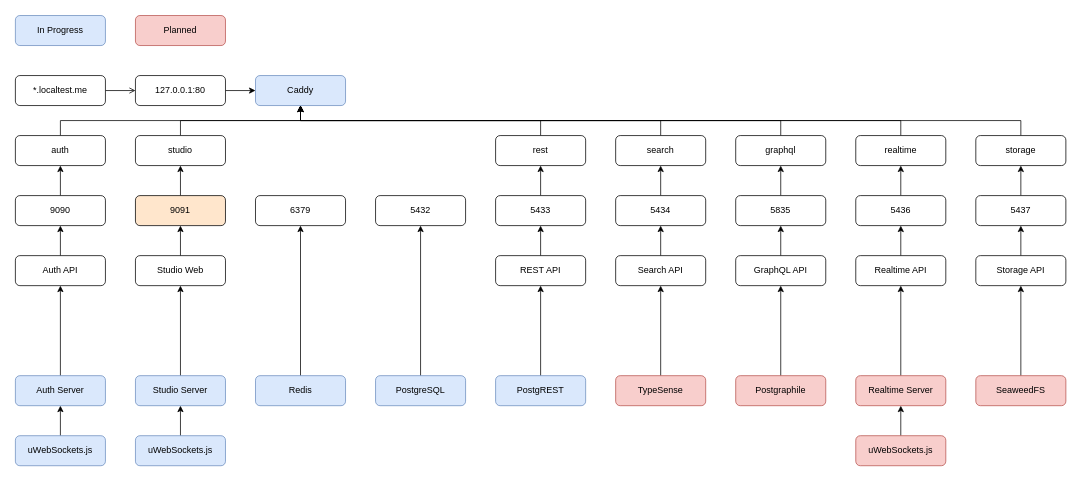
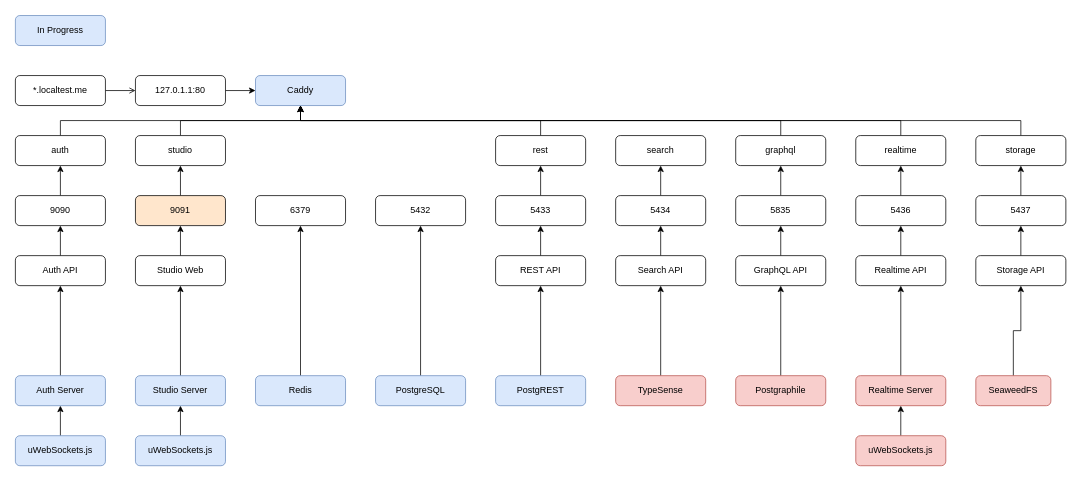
(180, 30) -> none
(180, 90) -> (180, 90)
(660, 129) -> none
(1020, 390) -> (1013, 390)
